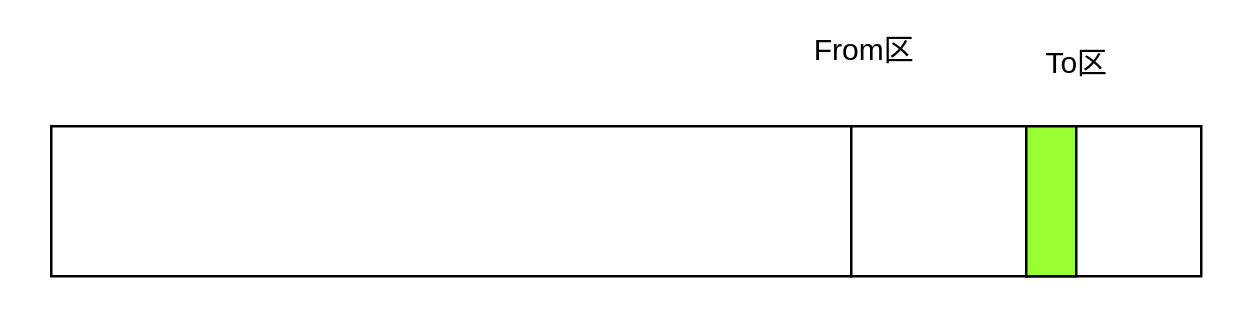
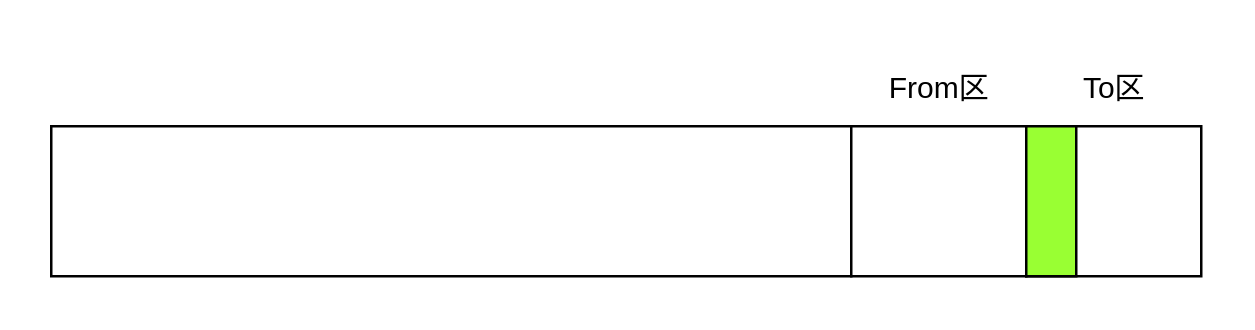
(864, 51) -> (939, 89)
(1076, 64) -> (1114, 89)
